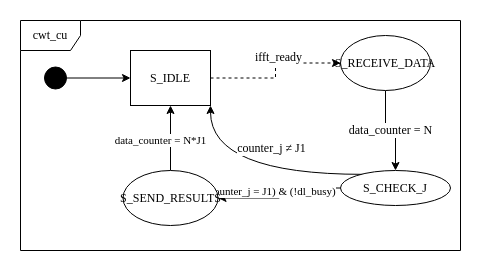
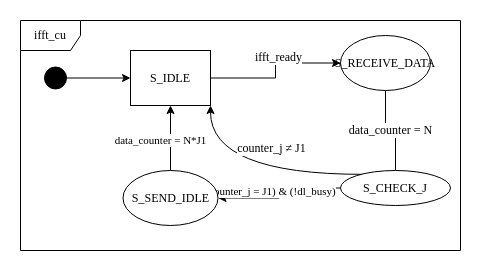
(51, 36) -> (51, 36)
(252, 78) -> (252, 78)
(396, 162) -> (396, 164)
(171, 199) -> (171, 199)
